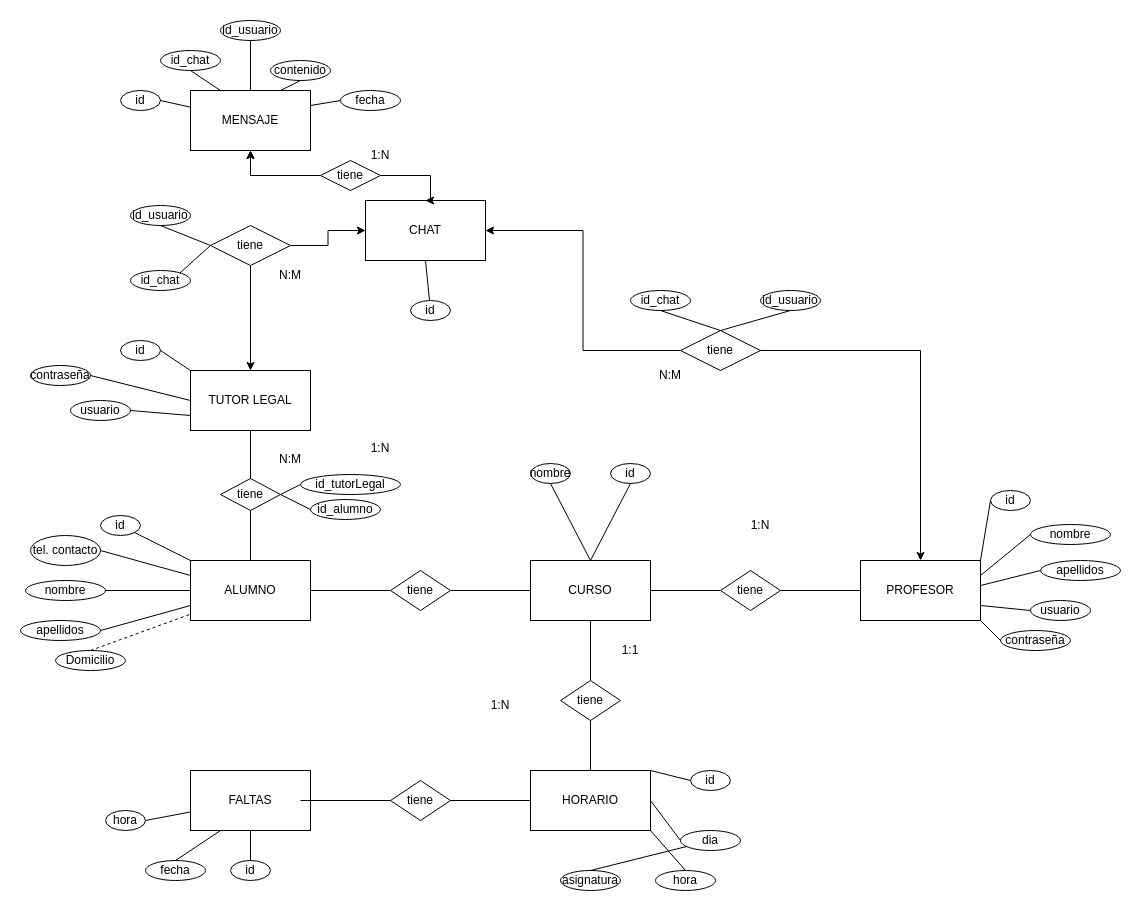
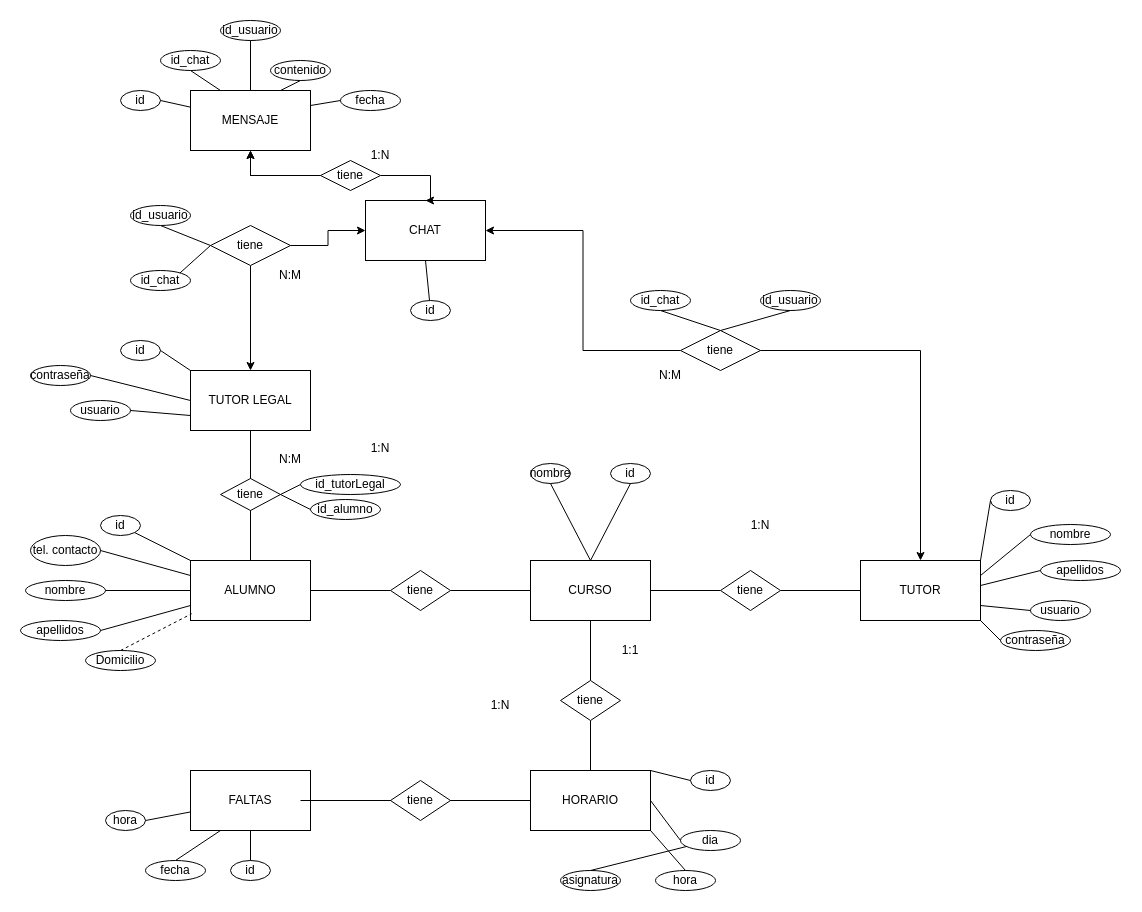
(921, 591) -> (921, 591)
(91, 661) -> (121, 661)
